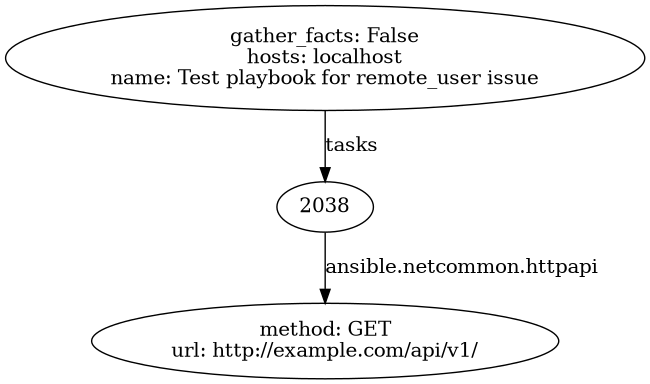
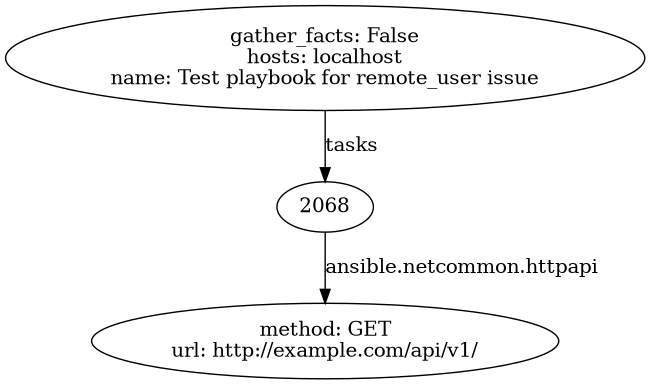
(325, 207) -> (325, 207)
